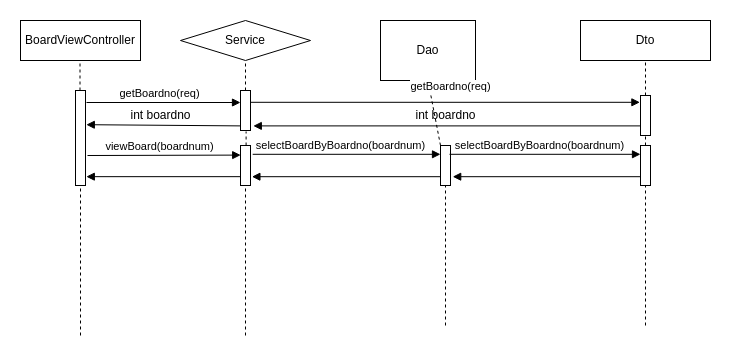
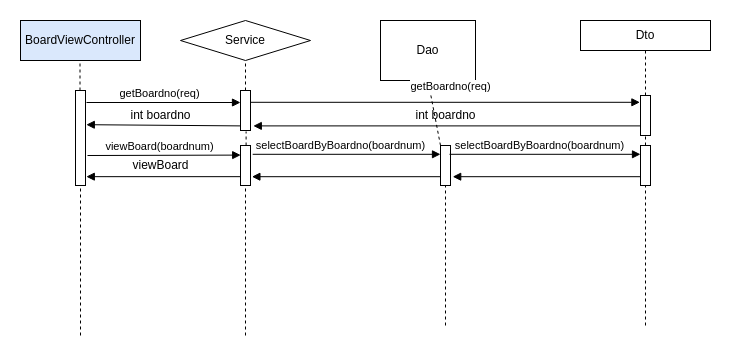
(81, 41) -> (81, 41)
(646, 41) -> (646, 36)
none -> (161, 166)
